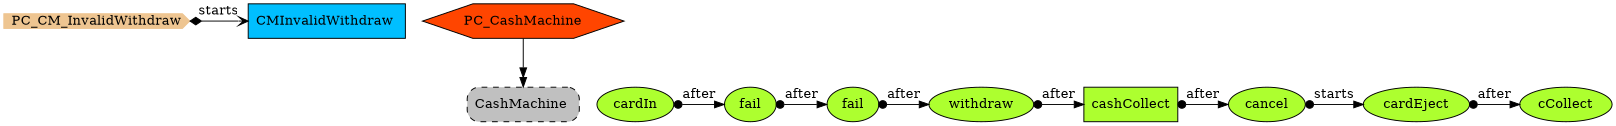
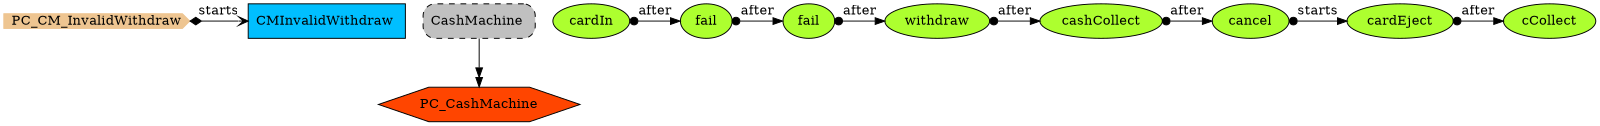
(523, 53) -> (479, 53)
(1131, 104) -> (1101, 21)
